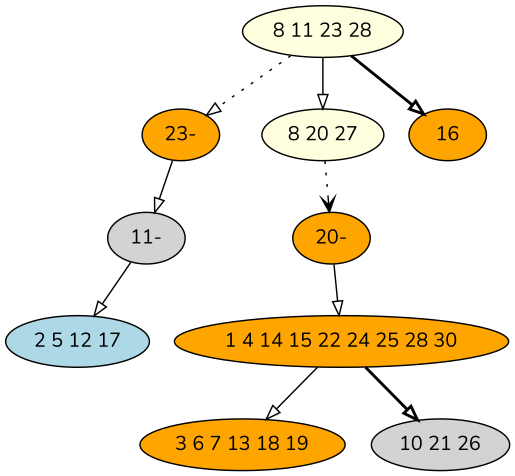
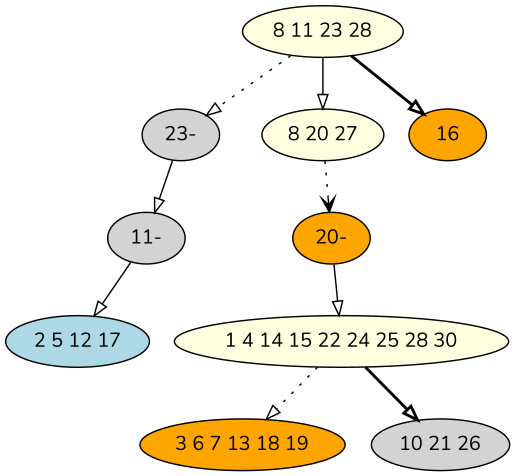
(181, 135) -> (181, 135)
(342, 341) -> (342, 341)
(297, 388) -> (297, 388)
